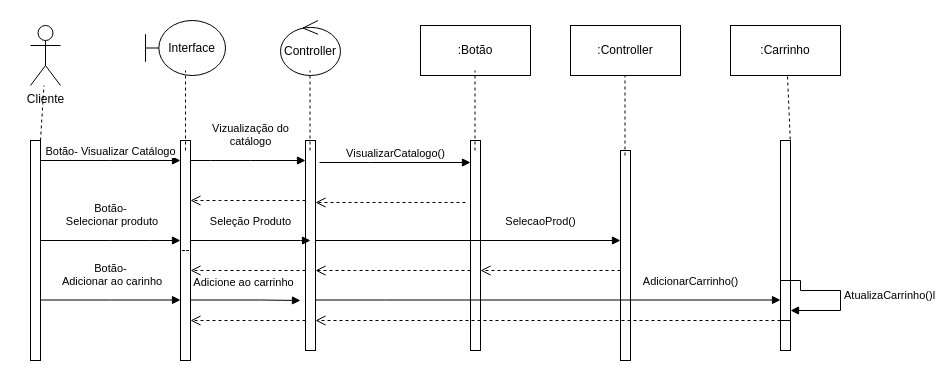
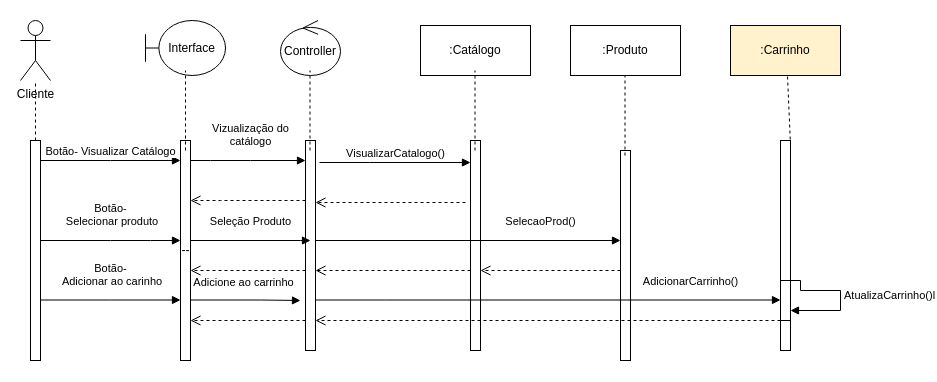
(476, 51) -> (476, 51)
(626, 51) -> (626, 51)
(786, 51) -> (786, 51)
(46, 56) -> (36, 51)
